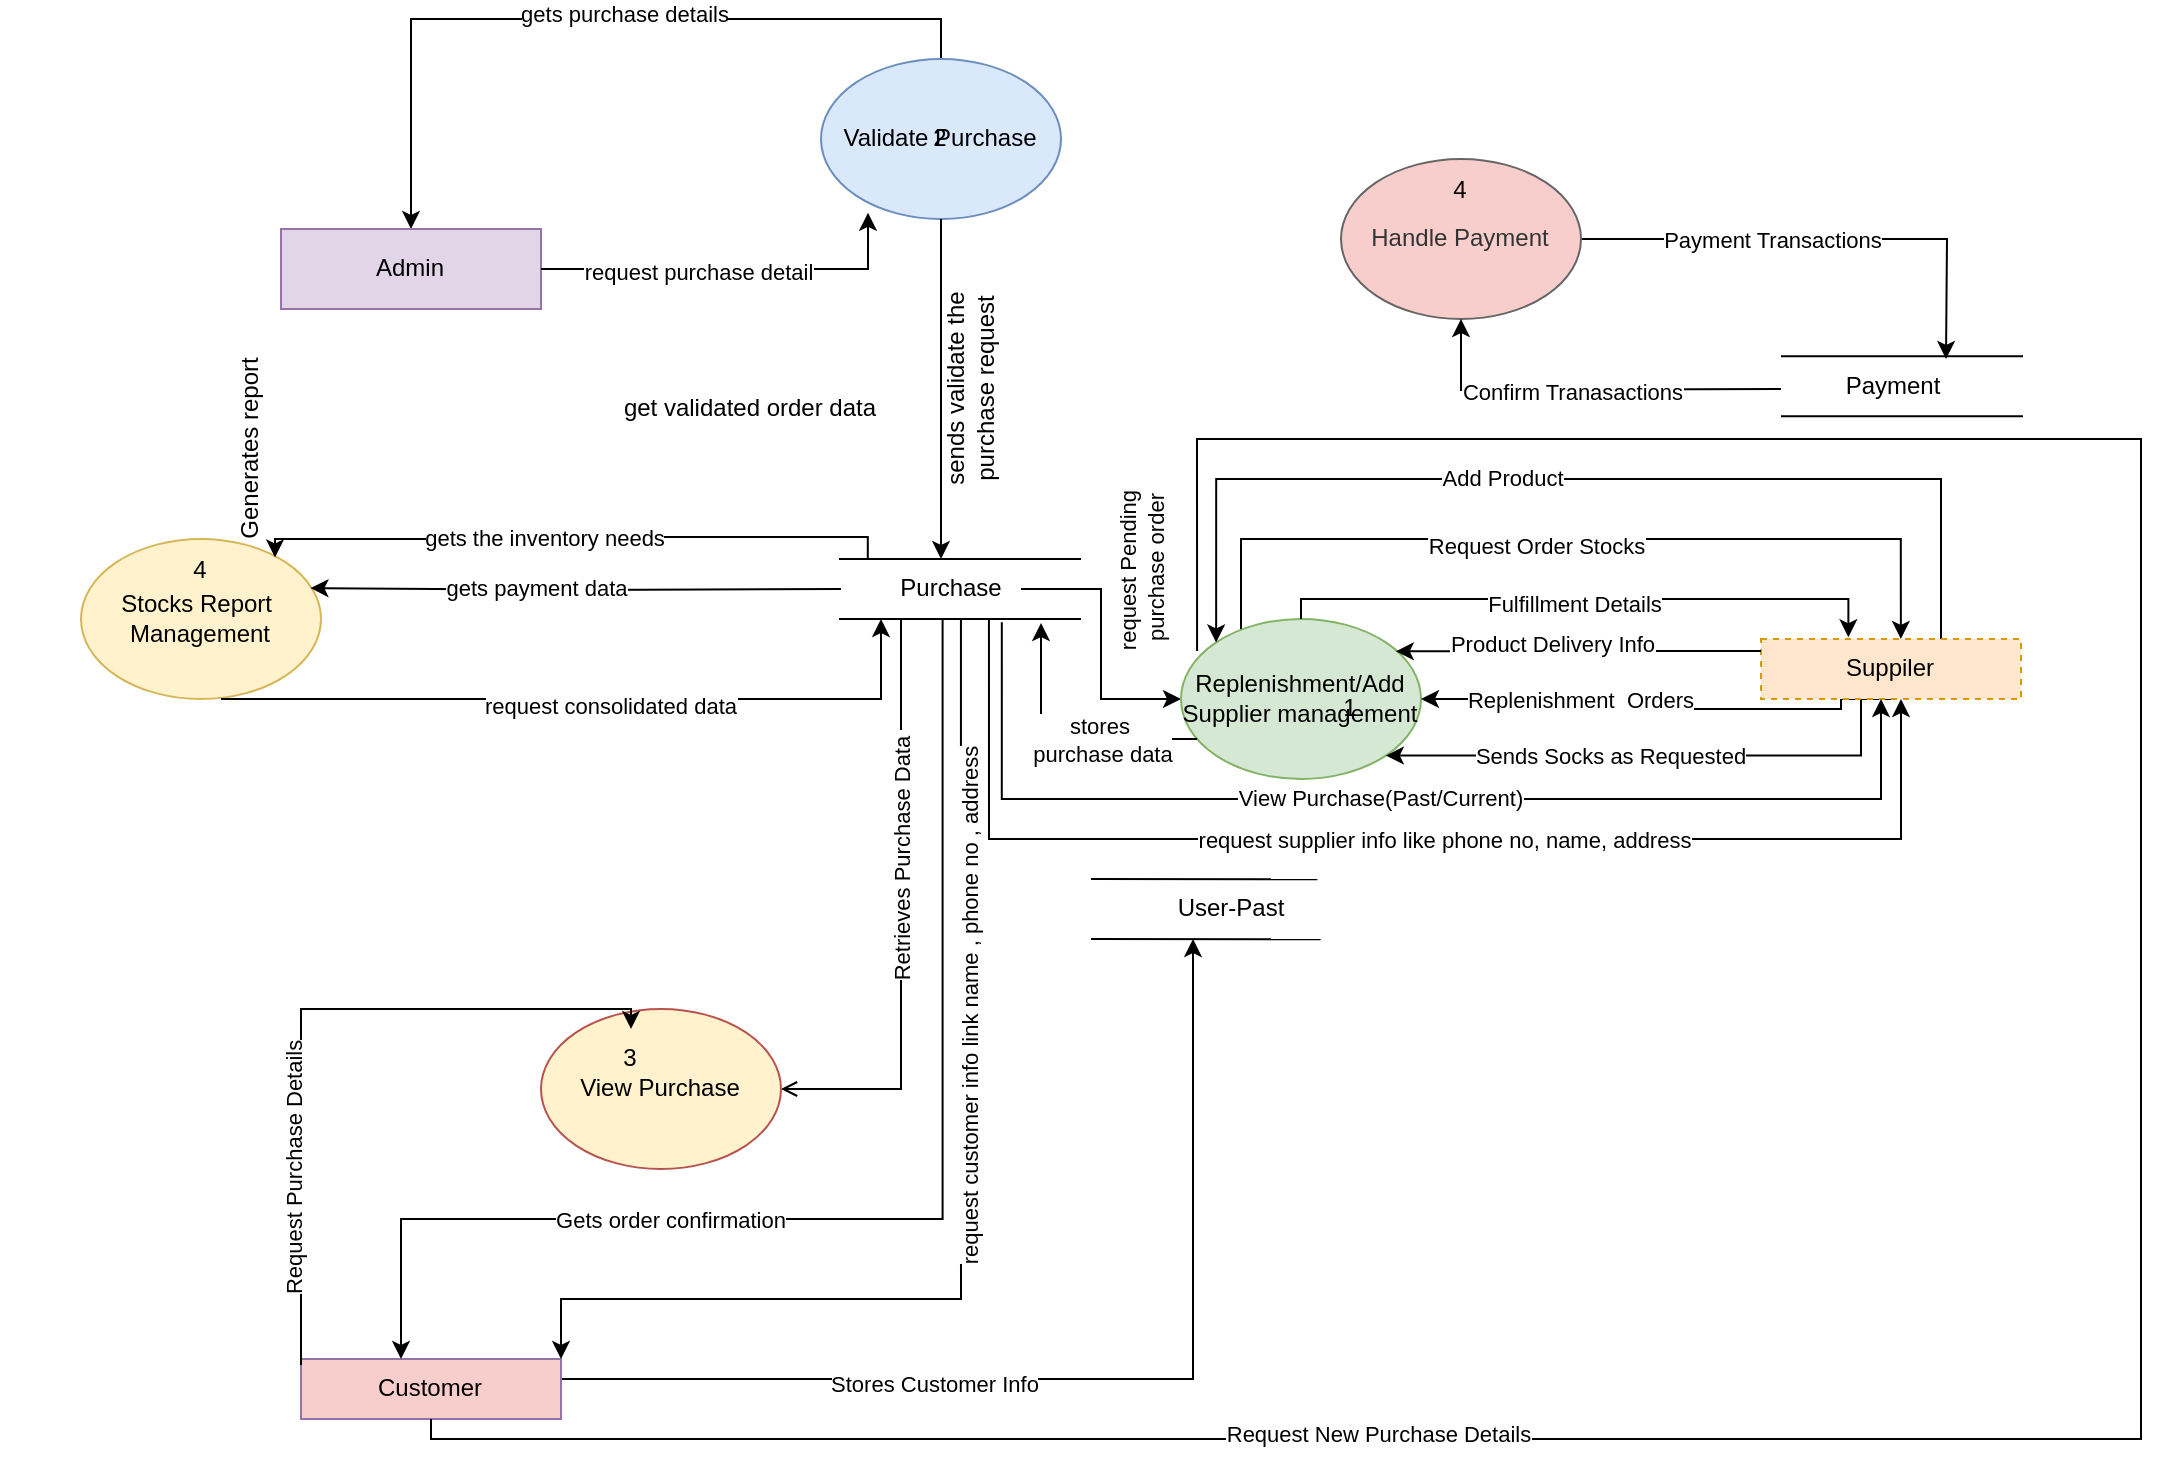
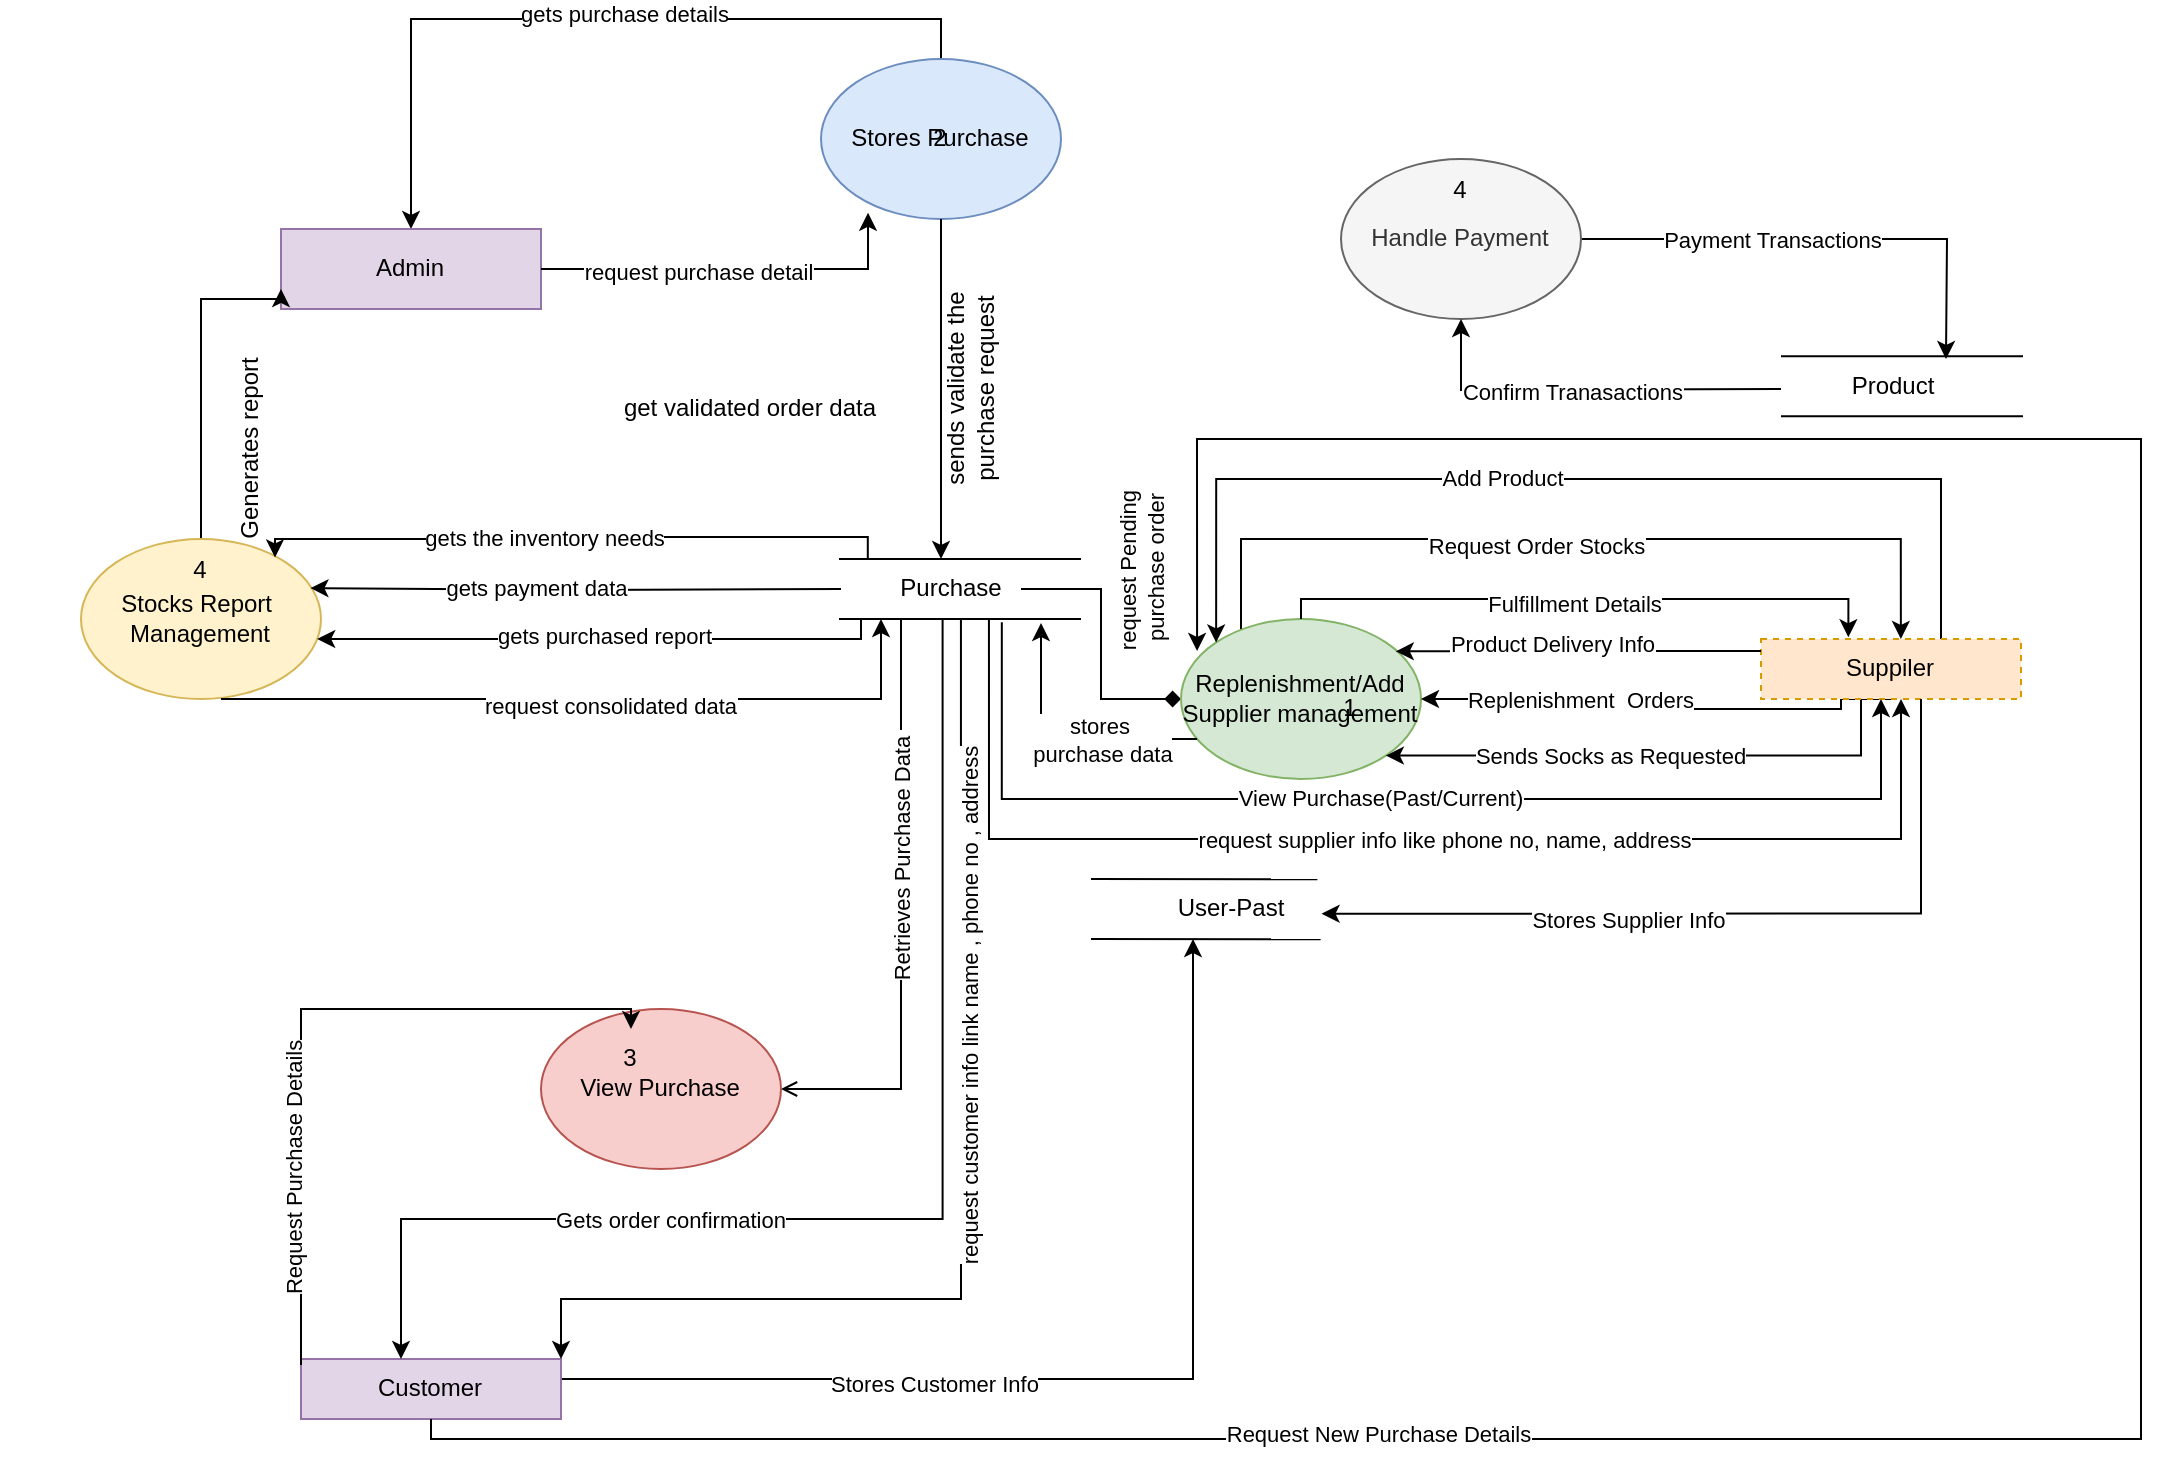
(941, 139) -> (941, 139)
(1461, 239) -> (1461, 239)
none -> (201, 378)
(1894, 387) -> (1894, 387)
none -> (604, 639)
(1197, 642) -> (1197, 636)
(1165, 699) -> (1164, 699)
none -> (1869, 914)
(661, 1089) -> (661, 1089)
(431, 1389) -> (431, 1389)
